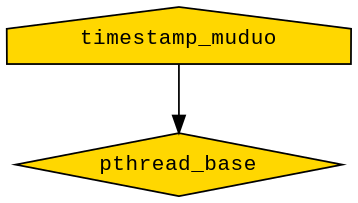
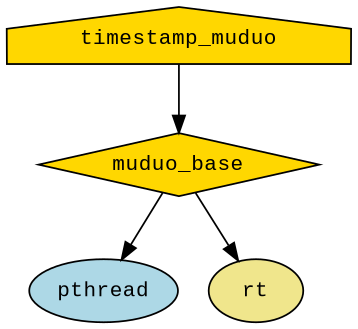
(179, 165) -> (179, 165)
none -> (104, 291)
none -> (256, 291)
